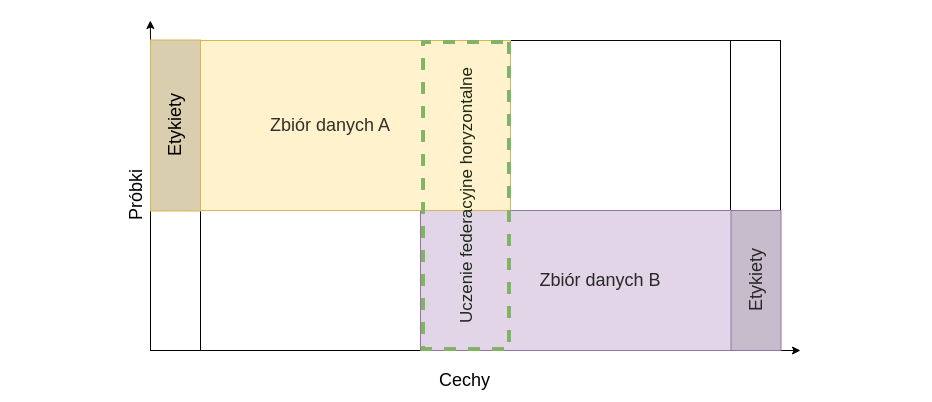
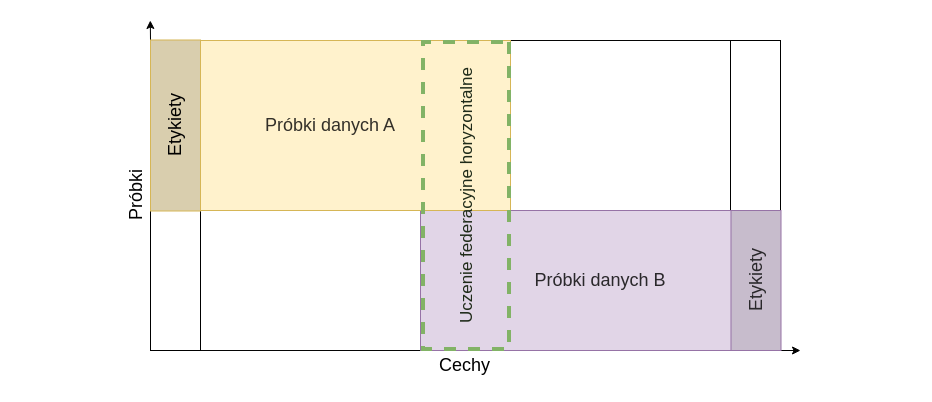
(331, 126) -> (331, 126)
(601, 281) -> (601, 281)
(465, 381) -> (465, 366)
